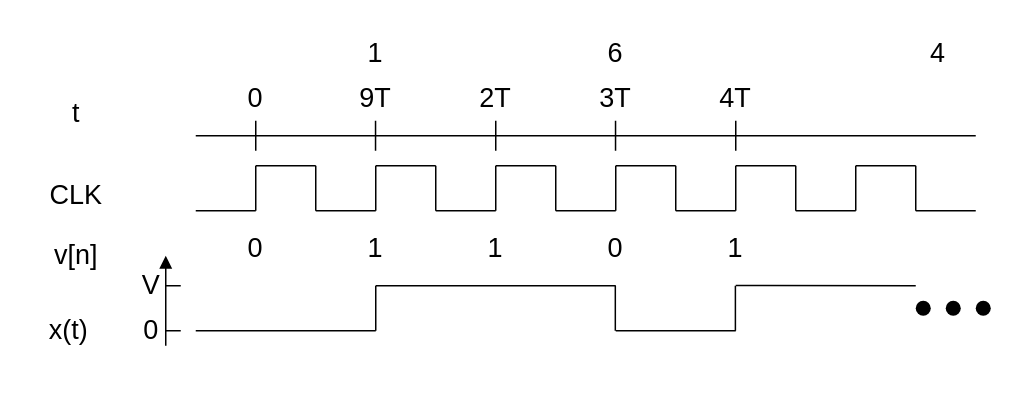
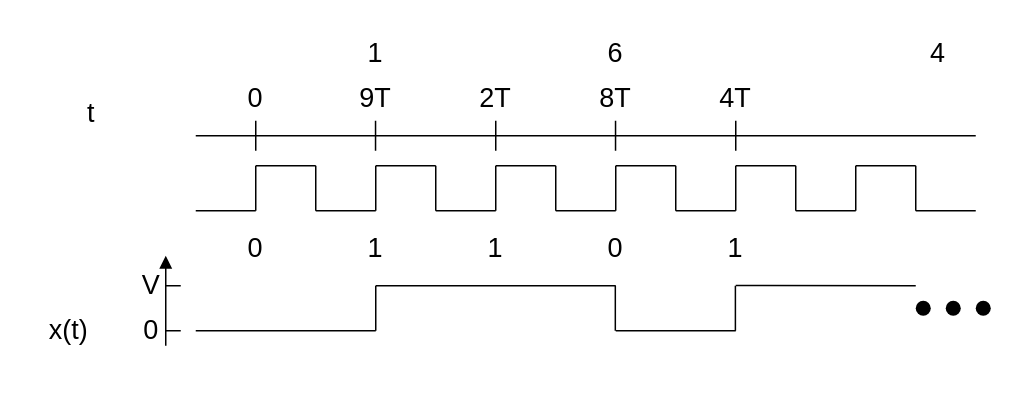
(616, 98) -> (616, 98)
(76, 113) -> (91, 113)
(76, 196) -> none
(76, 256) -> none
